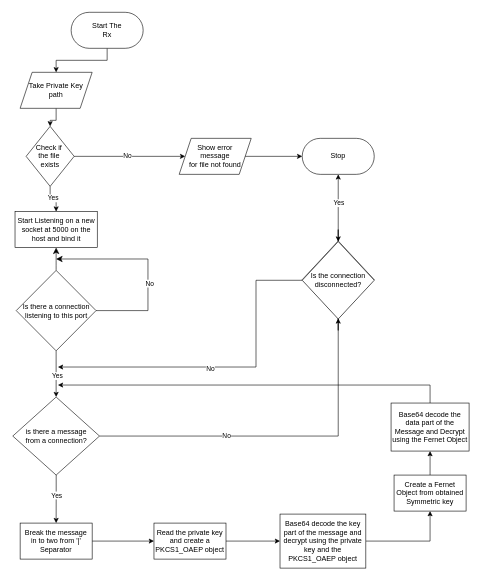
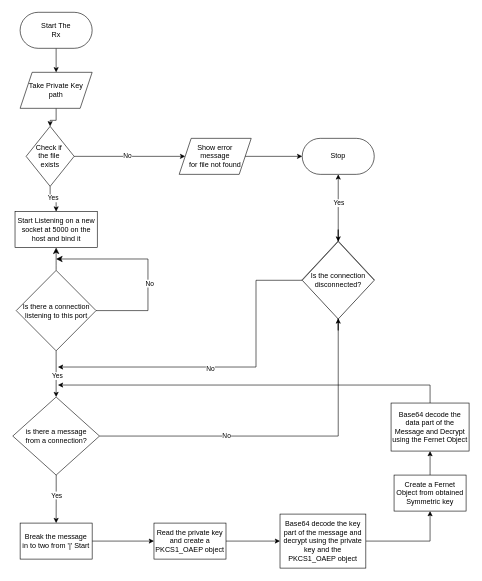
(107, 30) -> (56, 30)
(56, 541) -> (56, 541)
